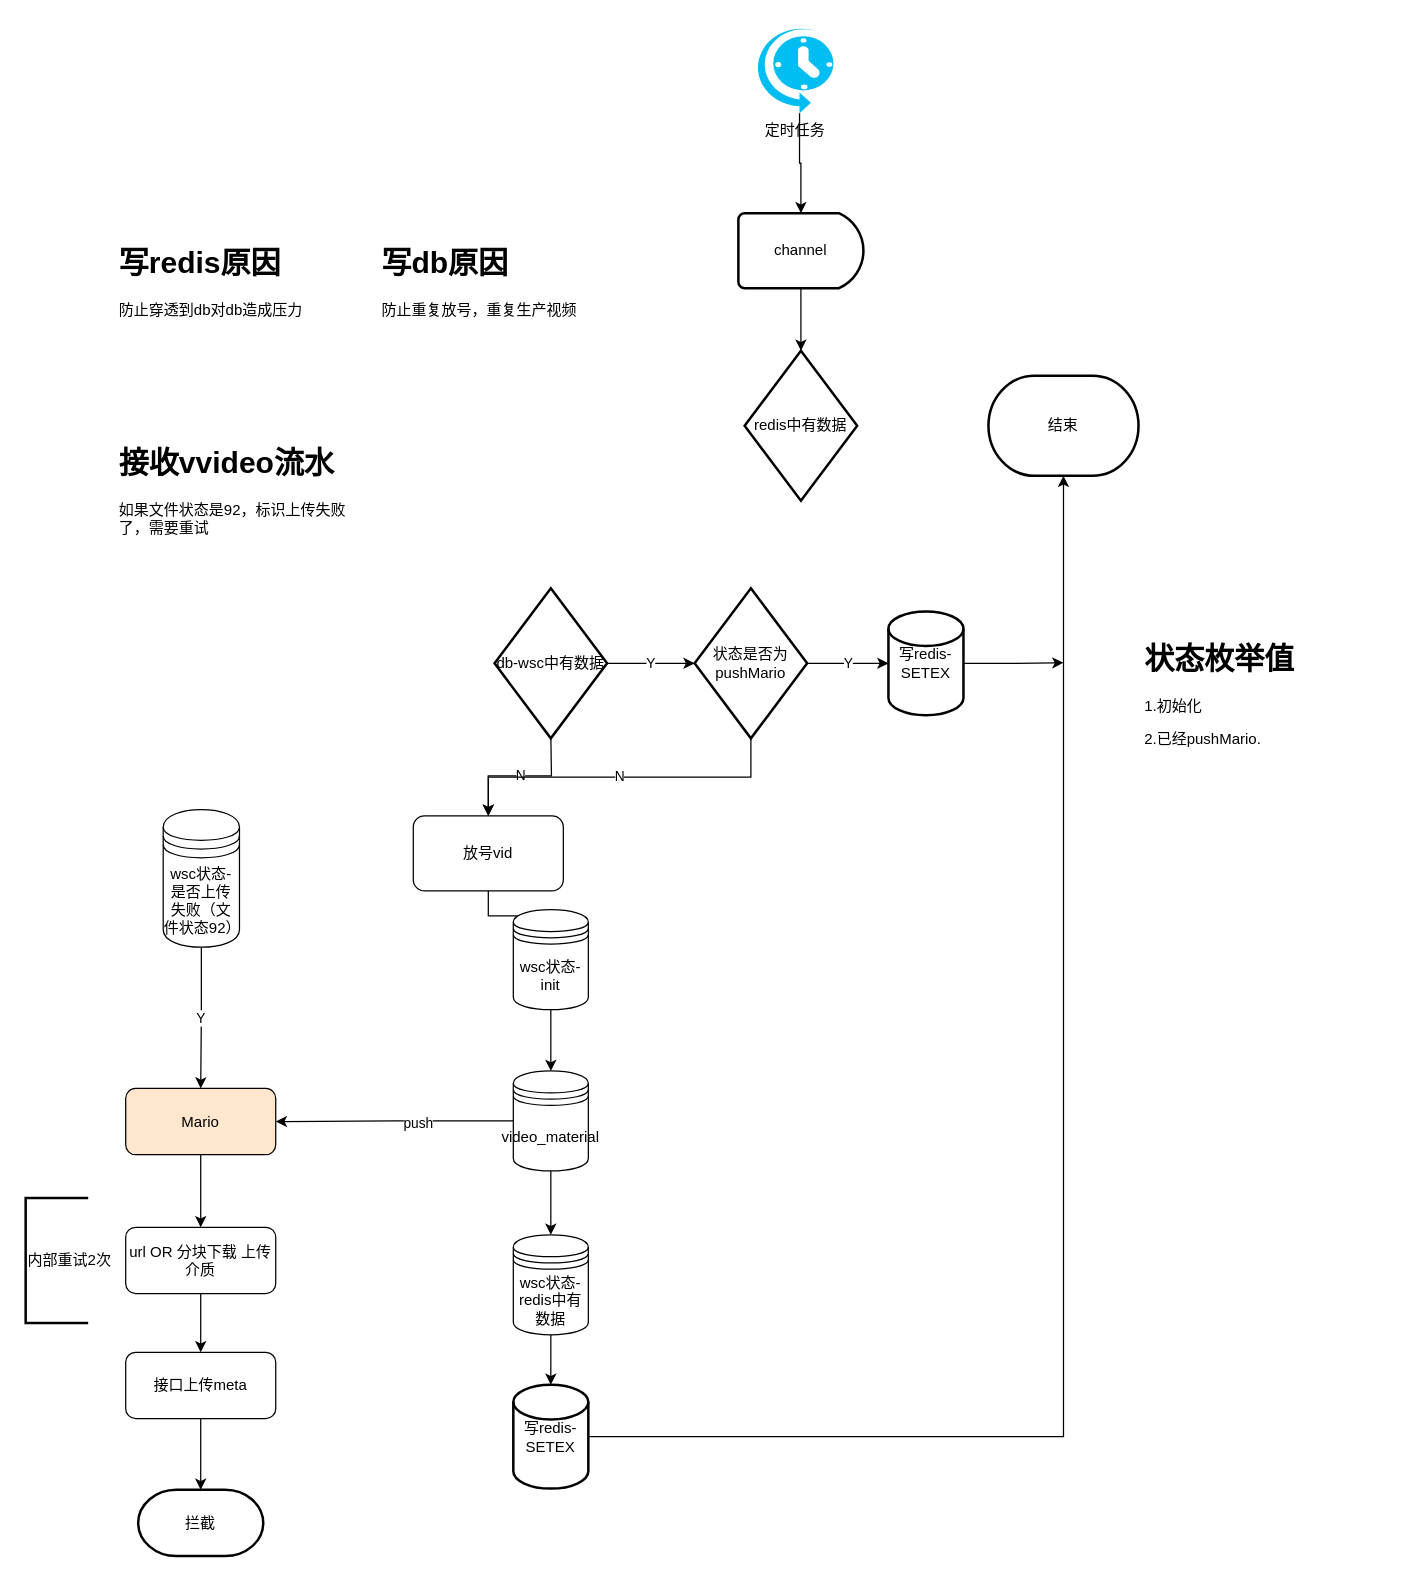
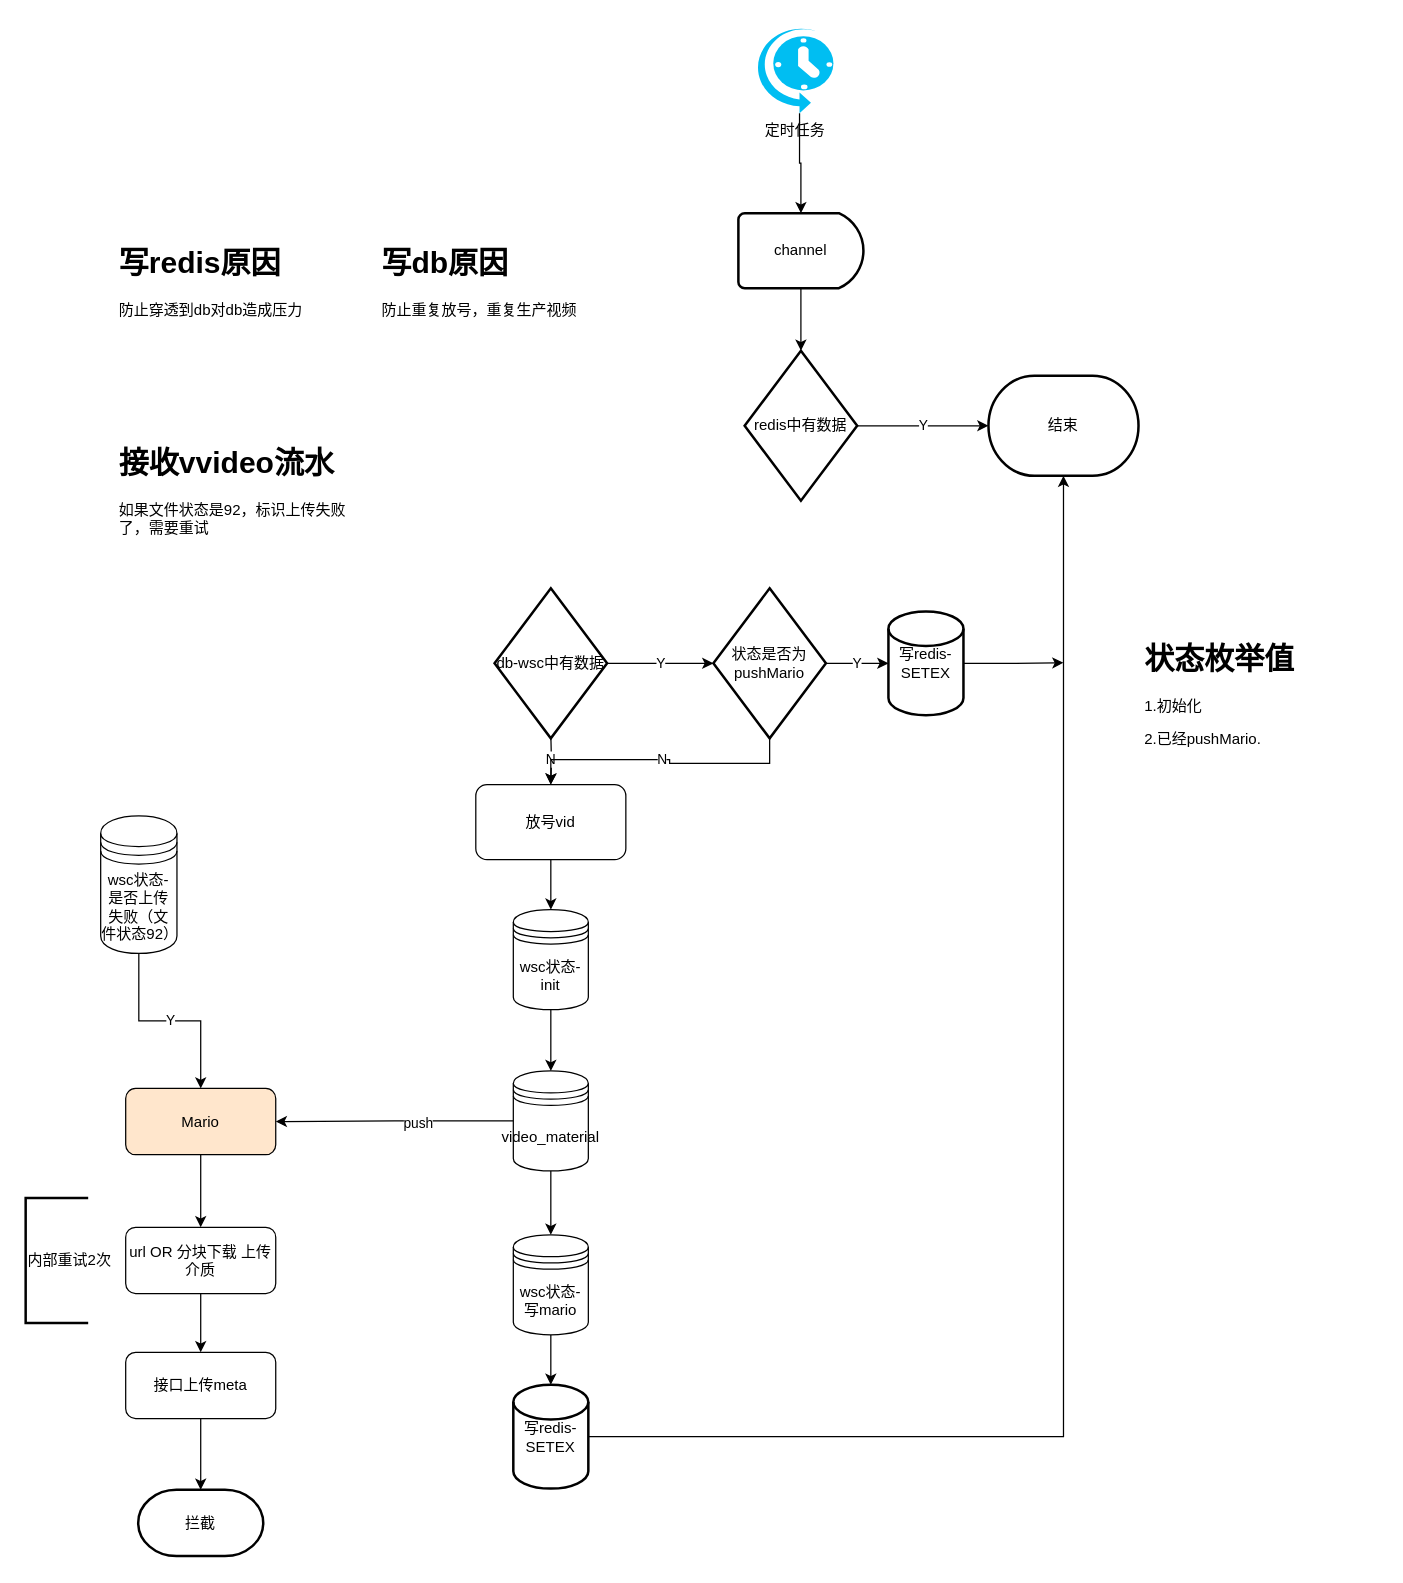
none -> (918, 426)
(751, 663) -> (769, 663)
(488, 853) -> (551, 822)
(201, 878) -> (139, 884)
(551, 1301) -> (551, 1301)
